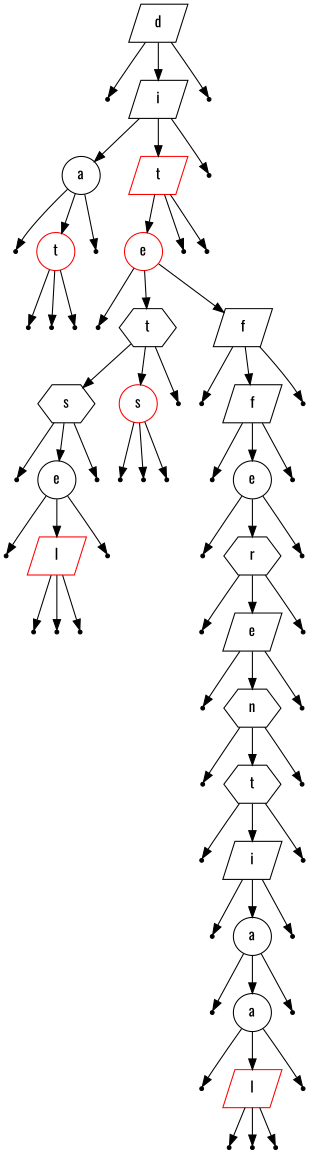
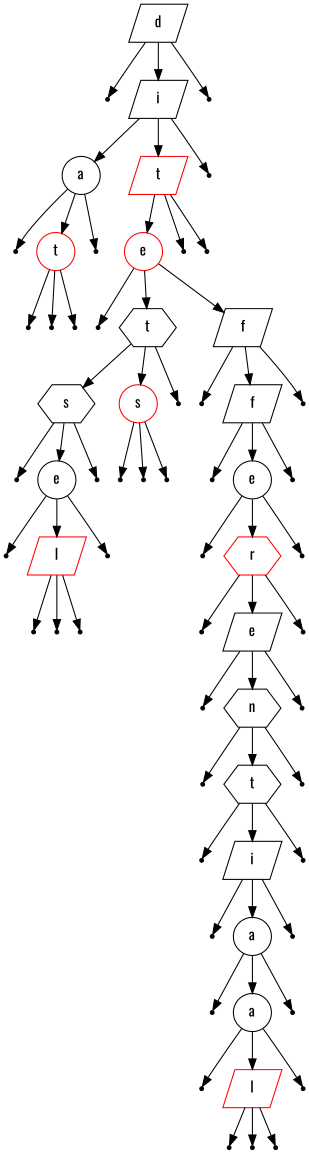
(252, 556) -> (252, 556)
